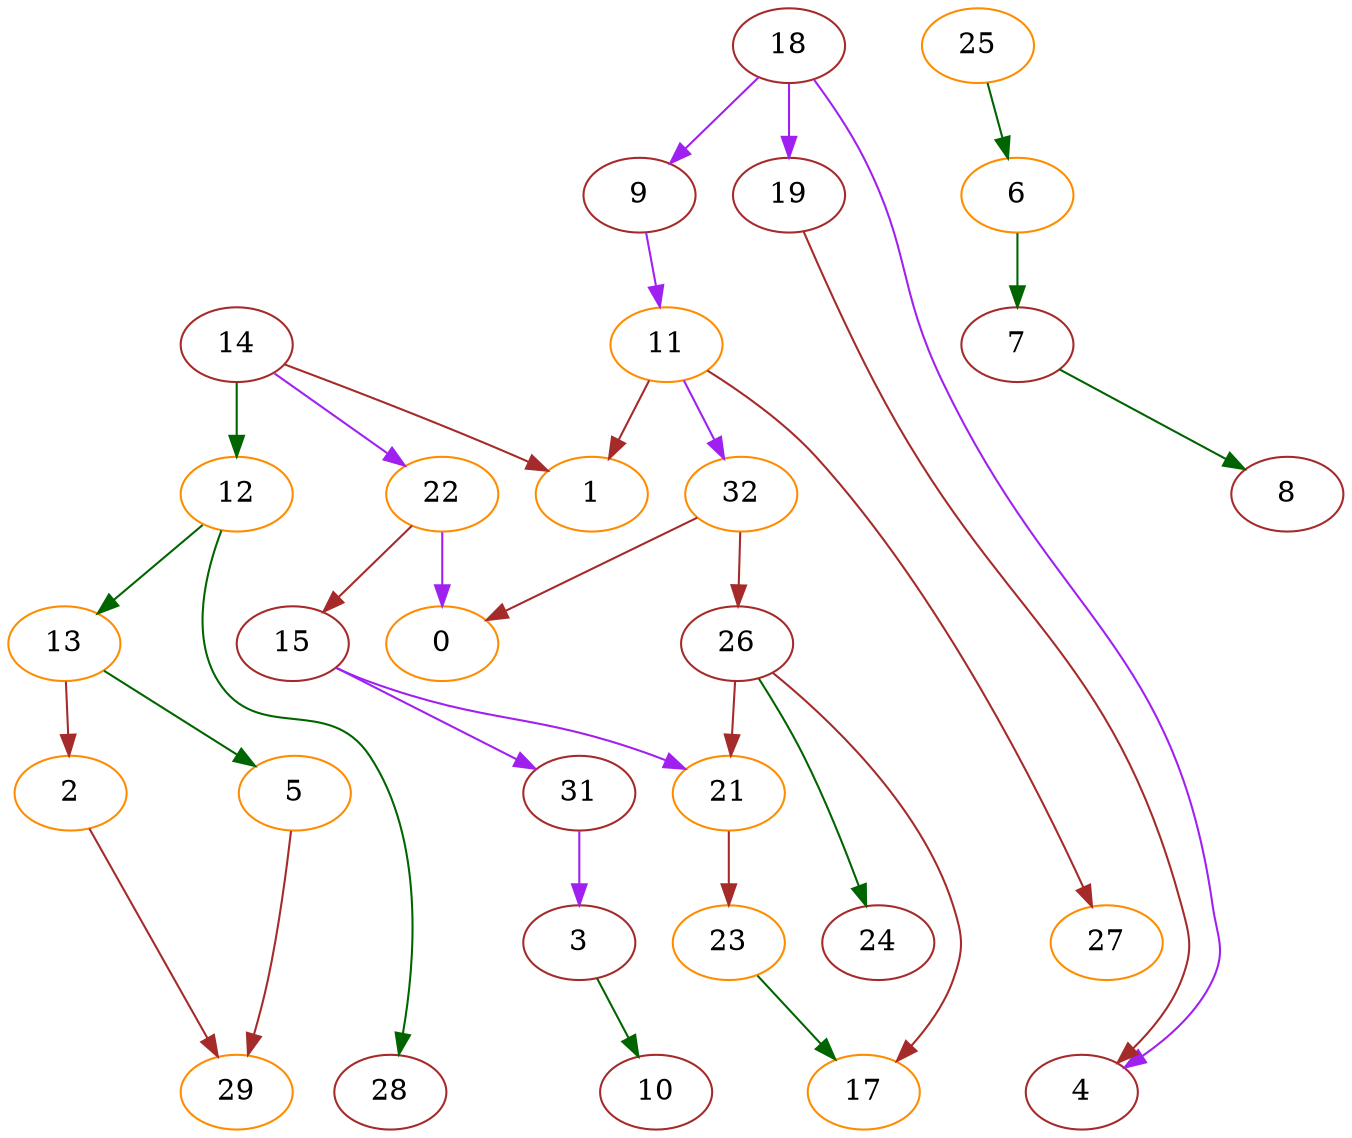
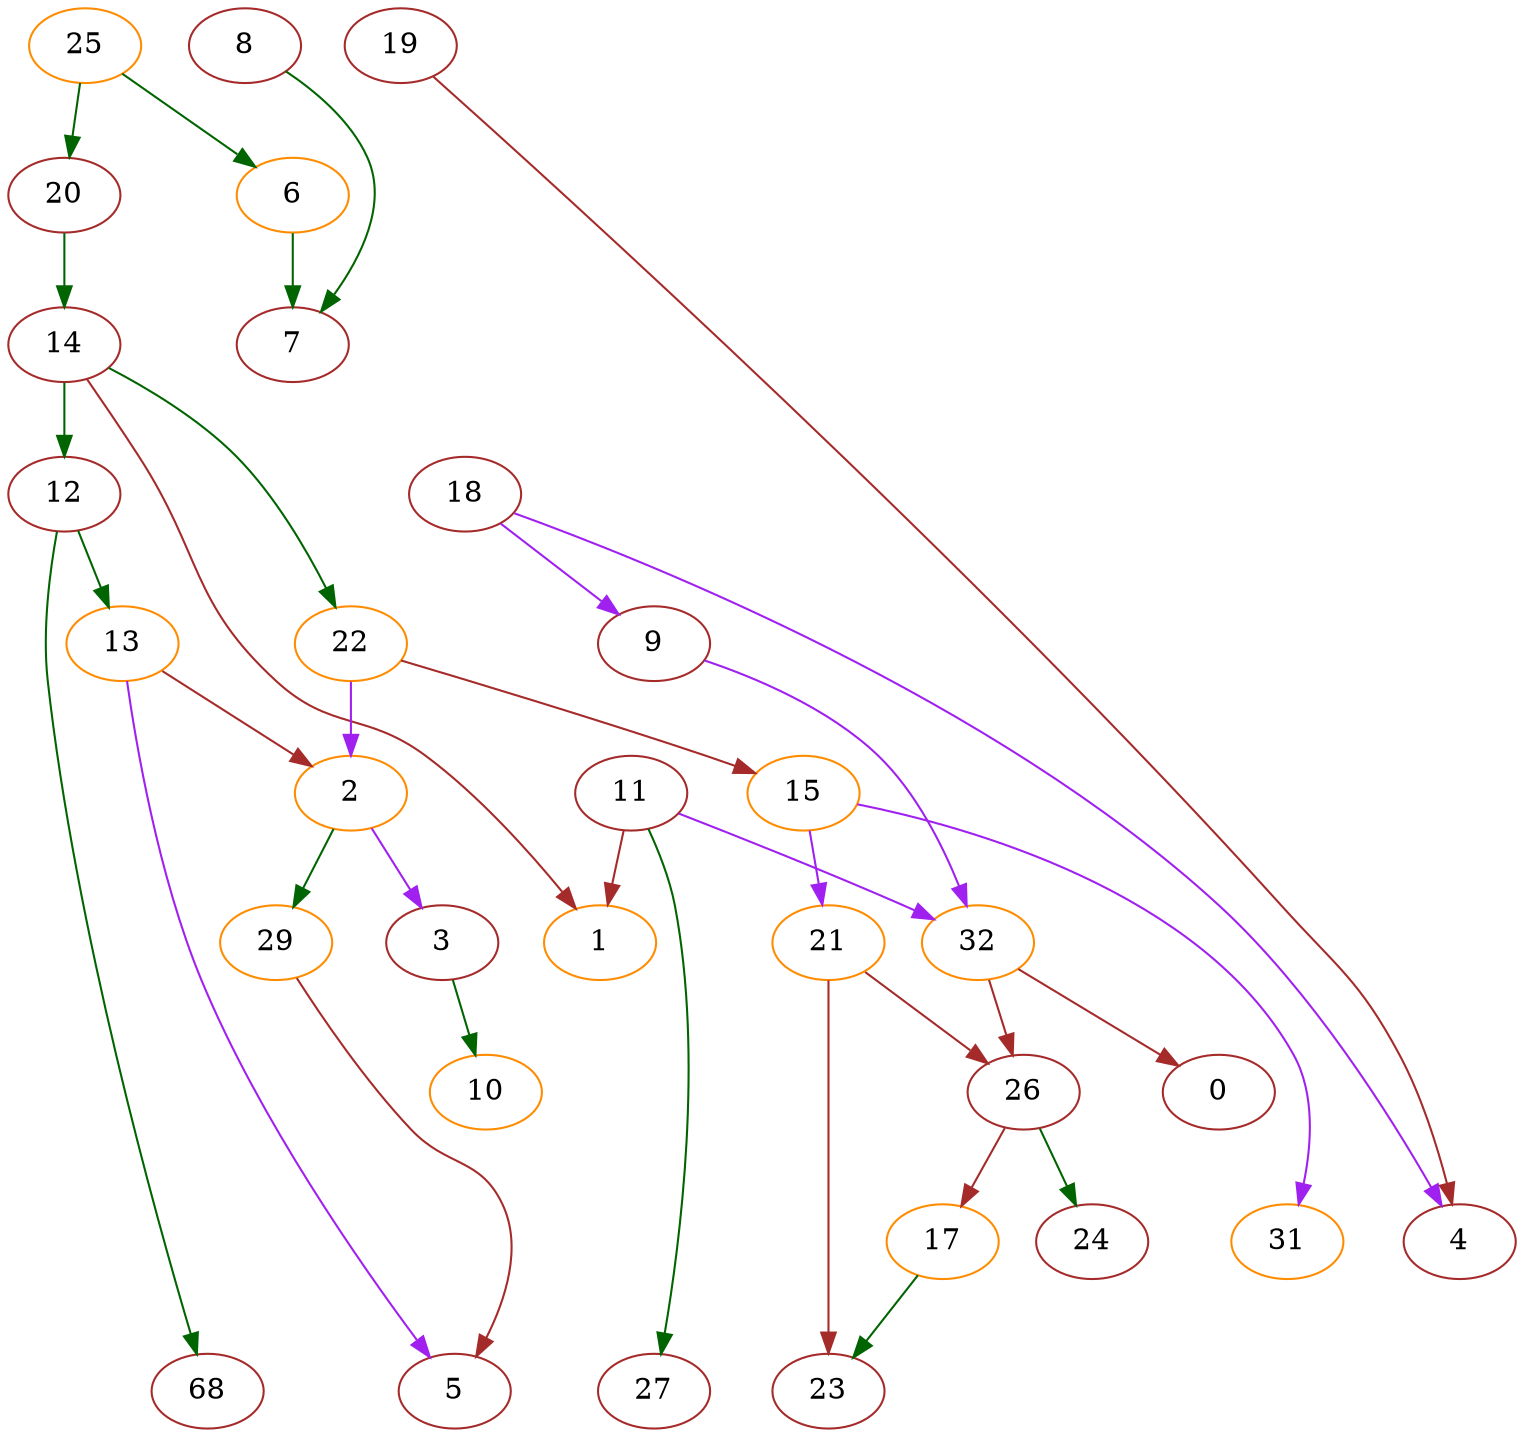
(789, 110) -> none
none -> (64, 195)
(651, 259) -> (861, 741)
(667, 345) -> (631, 793)
(331, 413) -> (238, 458)
(1143, 414) -> (372, 171)
(237, 494) -> (64, 494)
(442, 559) -> (351, 707)
(928, 604) -> (688, 1079)
(293, 644) -> (804, 793)
(442, 644) -> (1219, 1092)
(734, 708) -> (918, 1011)
(170, 713) -> (224, 1031)
(295, 793) -> (455, 1391)
(579, 793) -> (1287, 1242)
(579, 858) -> (391, 859)
(148, 933) -> (318, 859)
(277, 934) -> (438, 1151)
(729, 943) -> (828, 1391)
(1107, 943) -> (654, 1391)
(789, 1010) -> (892, 1308)
(390, 1092) -> (208, 1391)
(656, 1092) -> (486, 1092)
